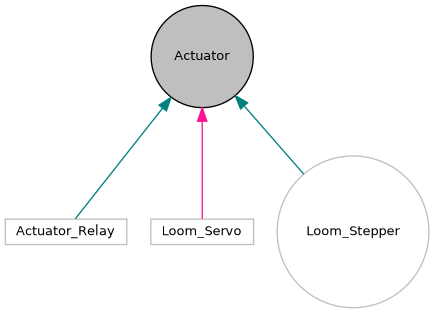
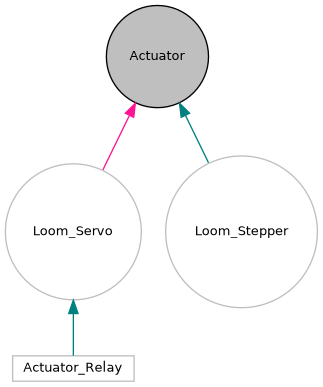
(119, 163) -> (73, 335)
(202, 232) -> (73, 232)
